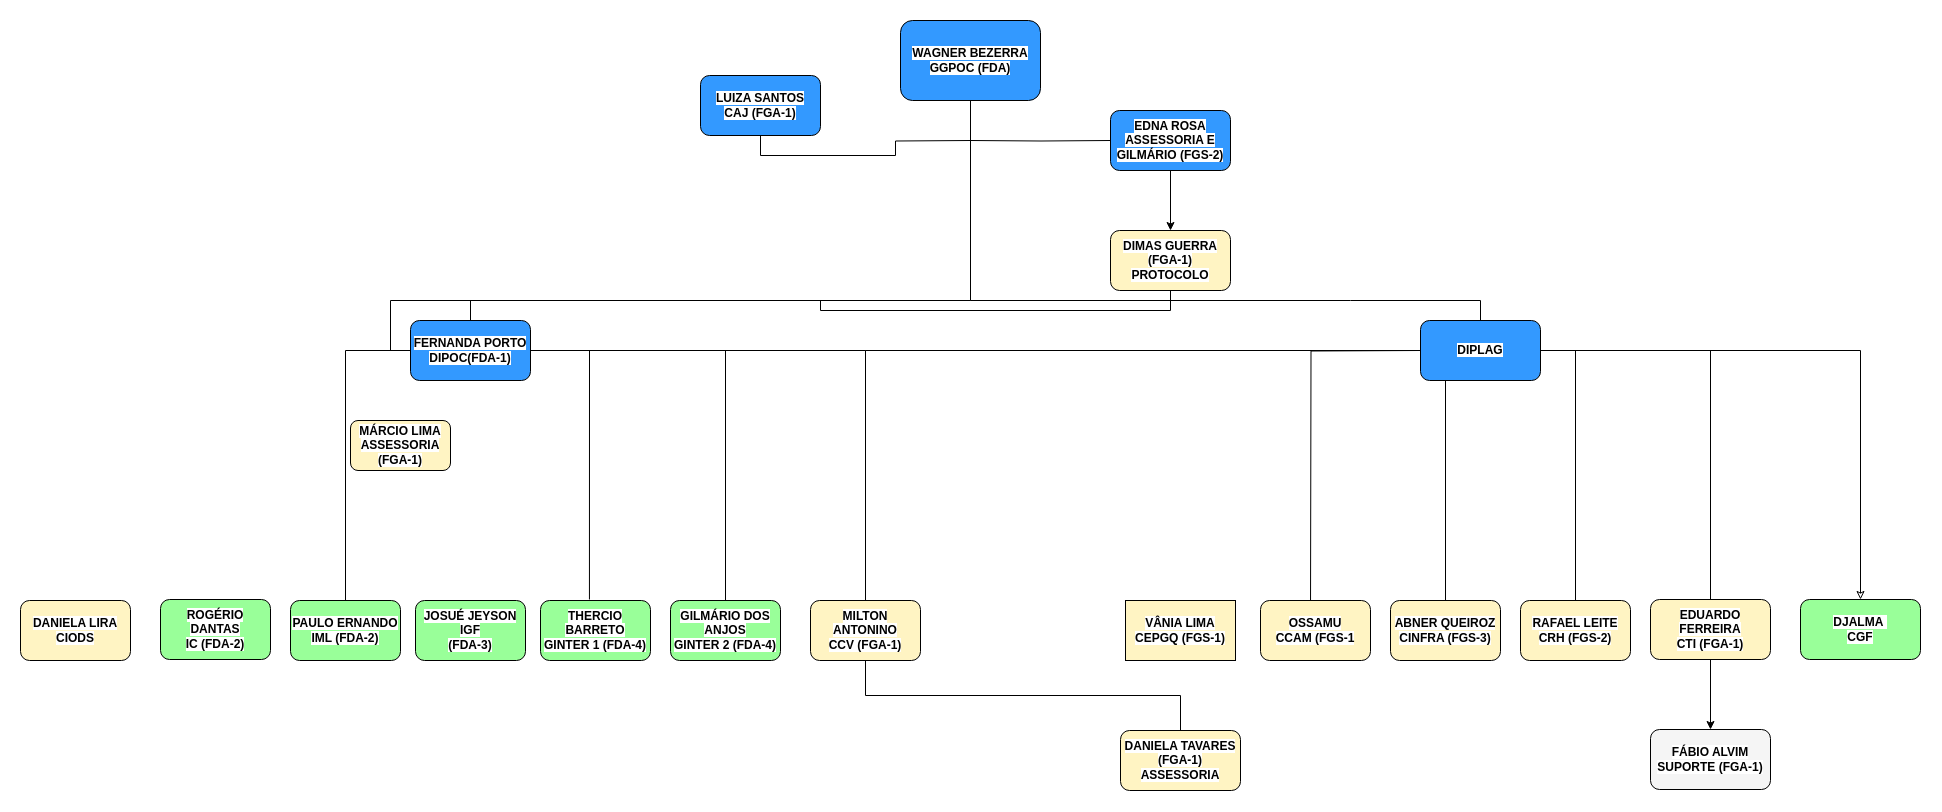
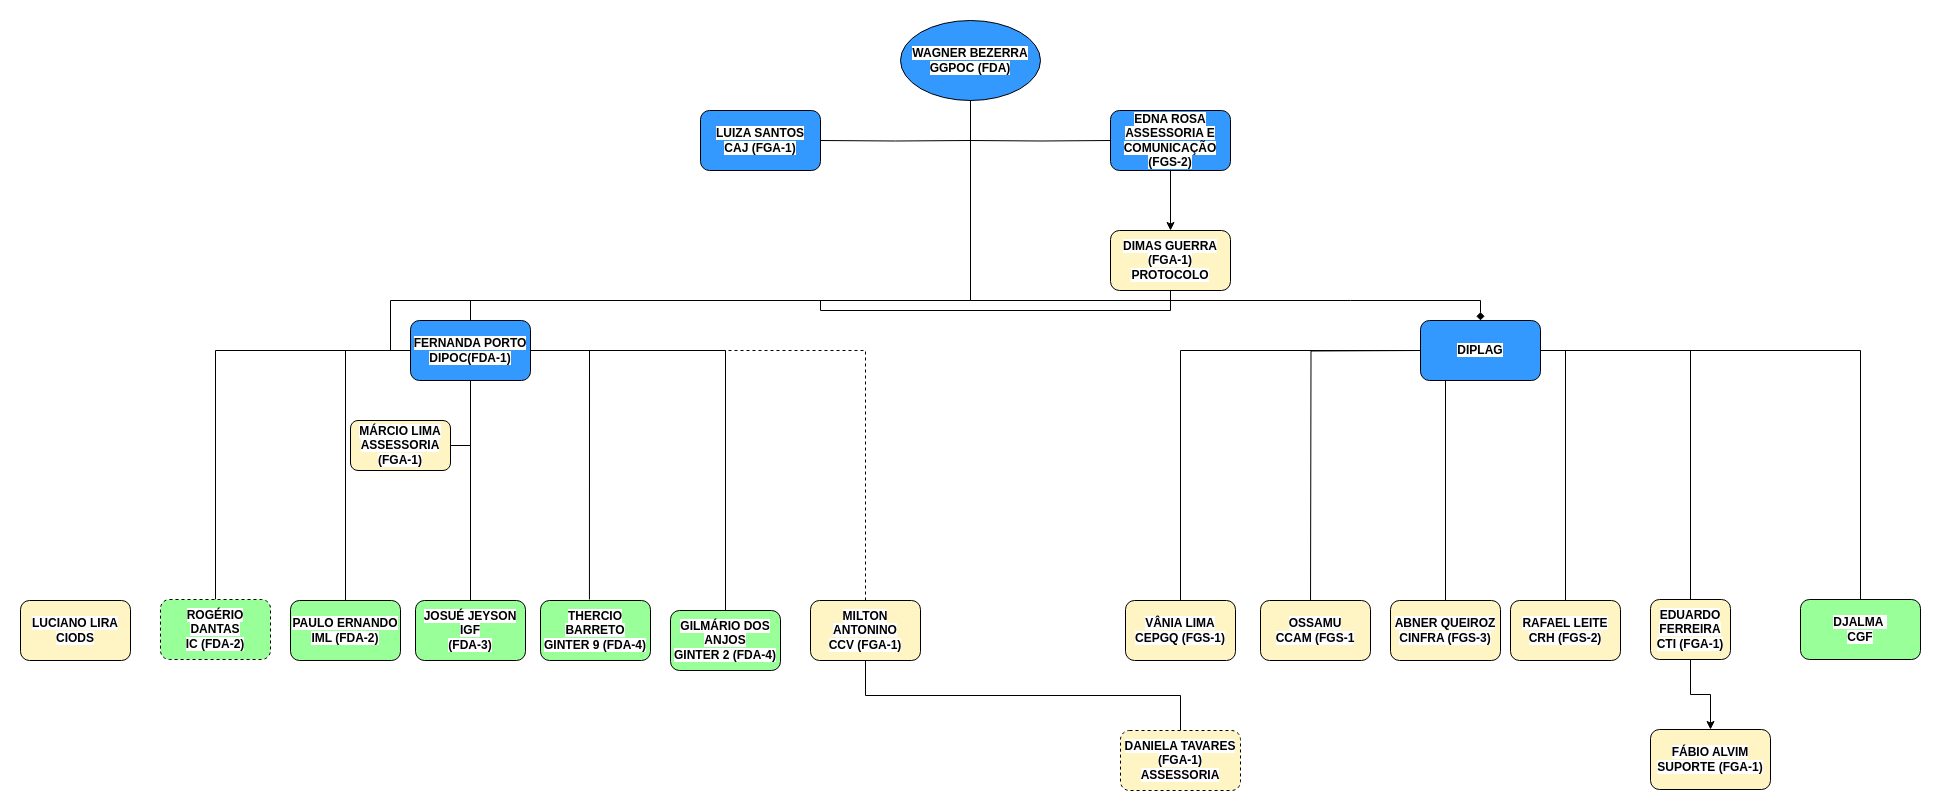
(971, 61) -> (971, 61)
(761, 106) -> (761, 141)
(1171, 141) -> (1171, 141)
(1481, 316) -> (1481, 312)
(795, 351) -> (795, 351)
(1026, 351) -> (1181, 475)
none -> (216, 412)
none -> (460, 446)
none -> (471, 524)
(1861, 591) -> (1861, 594)
(216, 630) -> (216, 630)
(1711, 630) -> (1691, 630)
(76, 631) -> (76, 631)
(596, 631) -> (596, 631)
(726, 631) -> (726, 641)
(1181, 631) -> (1181, 631)
(1576, 631) -> (1566, 631)
(1711, 760) -> (1711, 760)
(1181, 761) -> (1181, 761)
